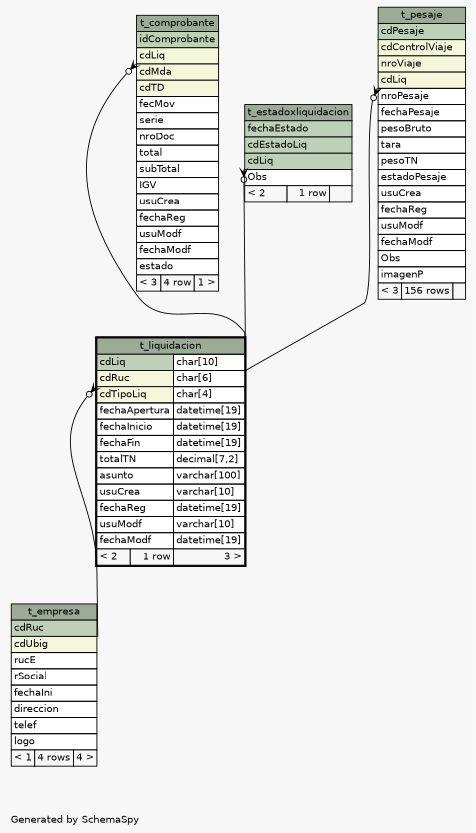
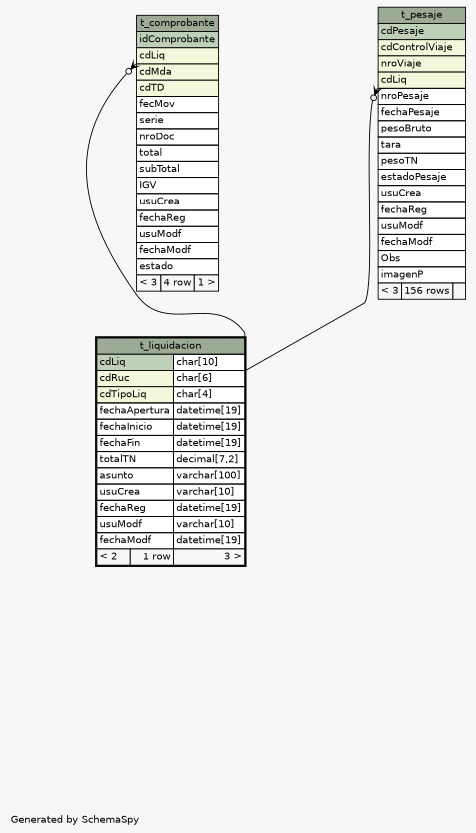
(298, 153) -> none
(54, 685) -> none
